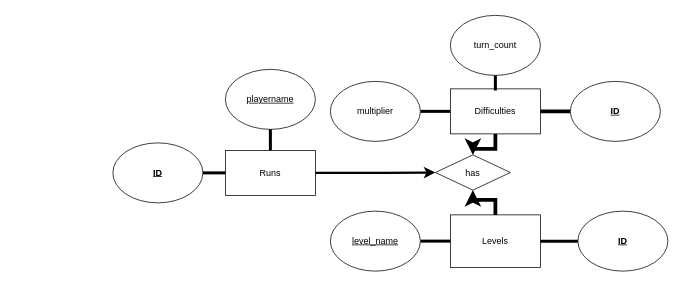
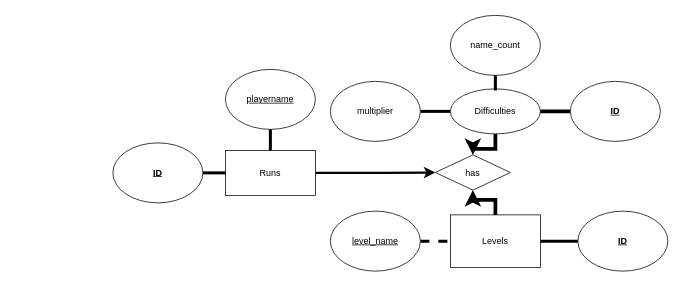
(495, 45) -> (495, 45)
(495, 111) -> (495, 111)
(438, 241) -> (438, 241)
